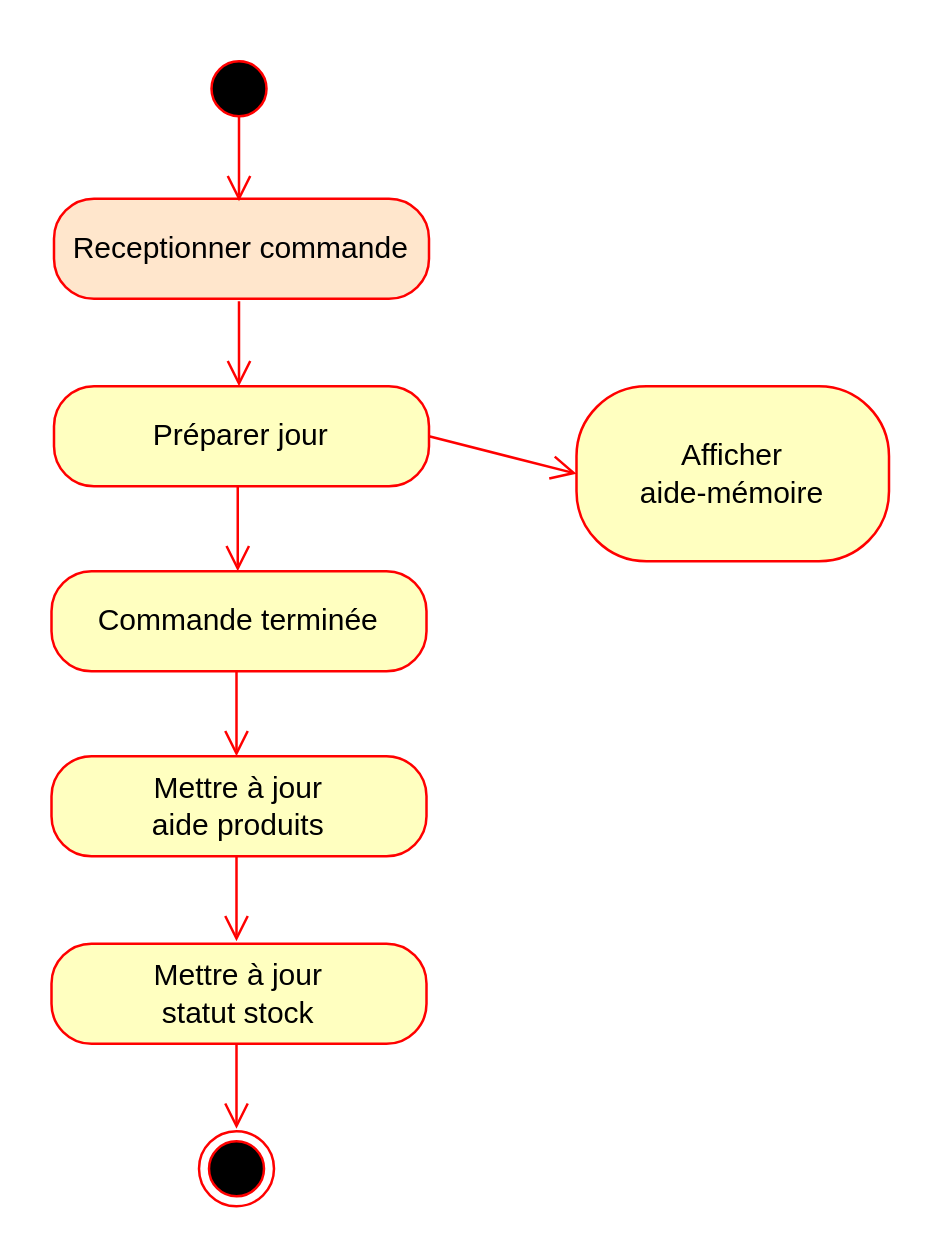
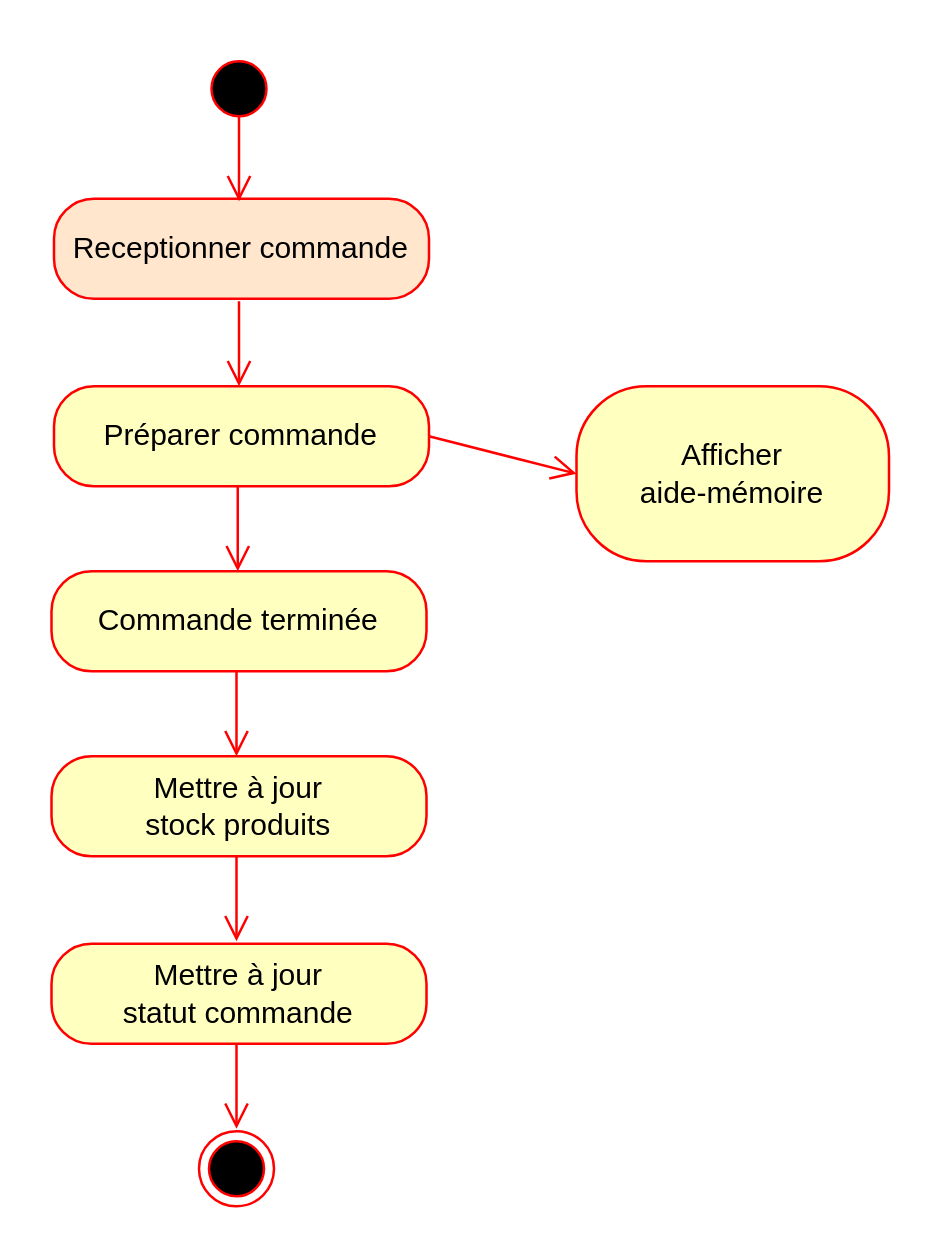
(241, 436) -> (241, 436)
(239, 806) -> (239, 806)
(239, 994) -> (239, 994)
